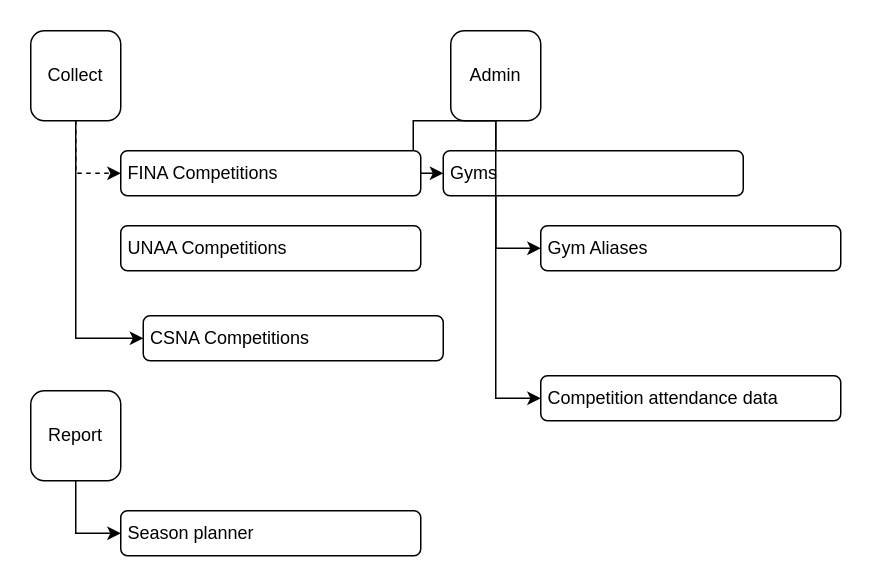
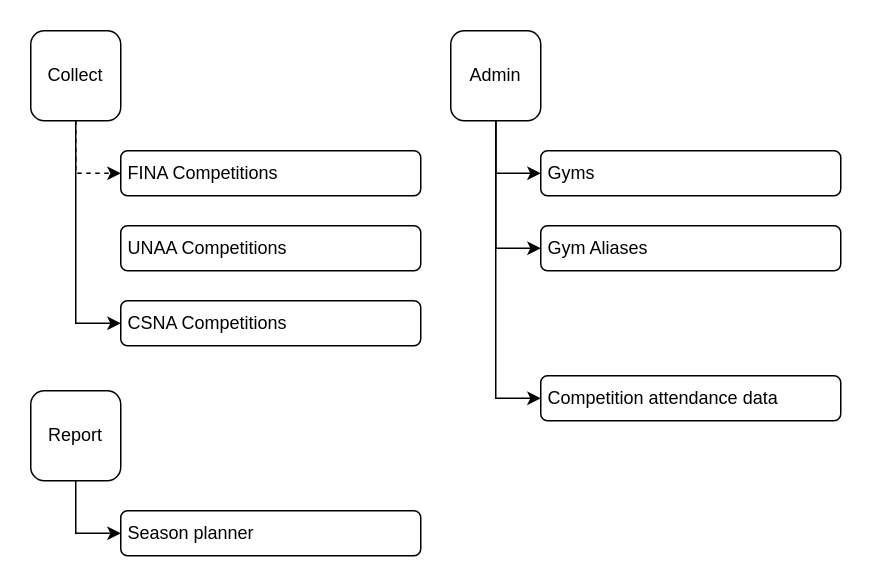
(593, 173) -> (691, 173)
(293, 338) -> (271, 323)
